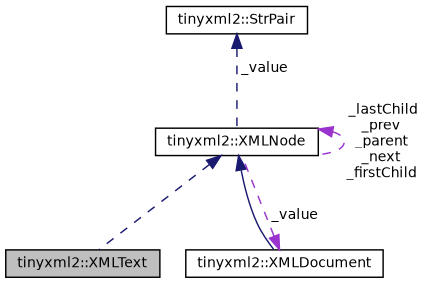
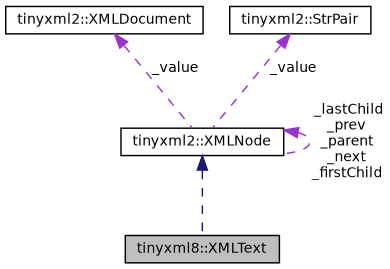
(237, 88) -> (247, 87)
(252, 212) -> none
(83, 264) -> (202, 249)
